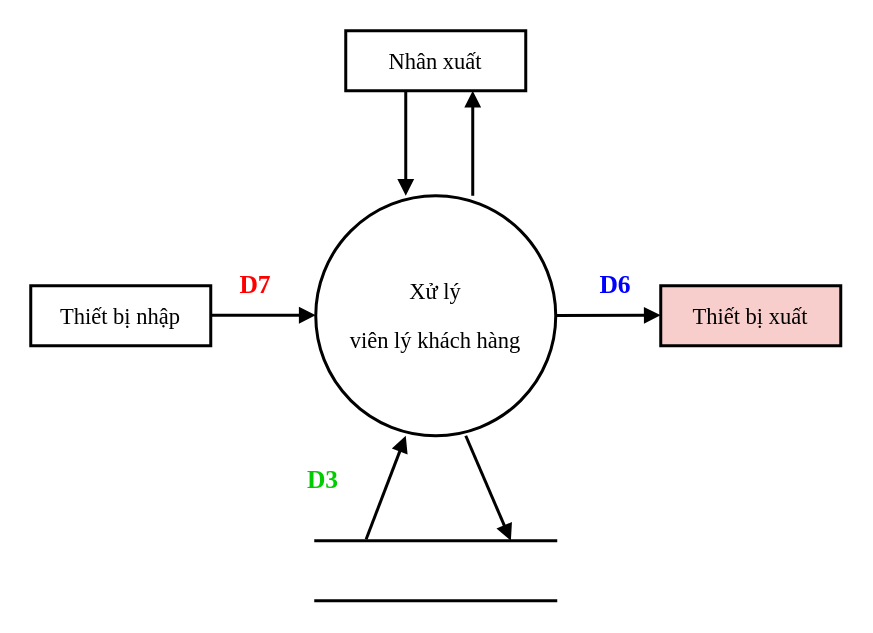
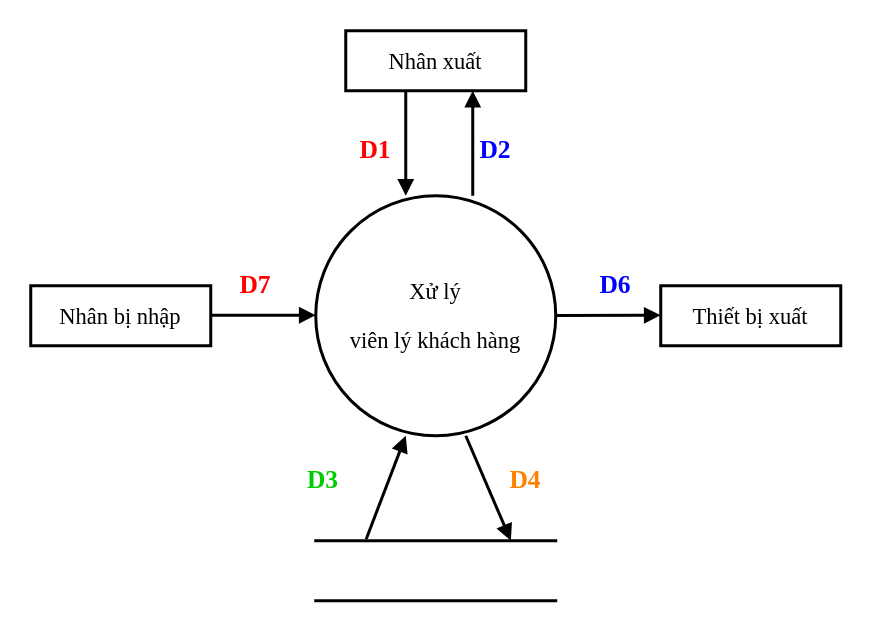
none -> (376, 151)
none -> (496, 151)
(121, 316) -> (121, 316)
(751, 316) -> (751, 316)
none -> (526, 481)
